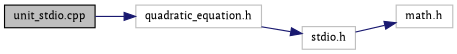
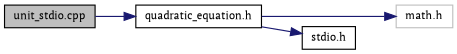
(199, 16) -> (199, 16)
(370, 29) -> (323, 16)
(329, 38) -> (329, 38)
